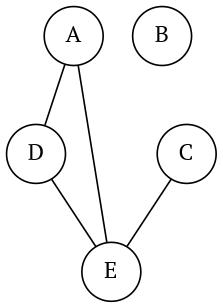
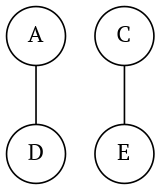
(162, 36) -> none
(93, 154) -> none
(74, 213) -> none
